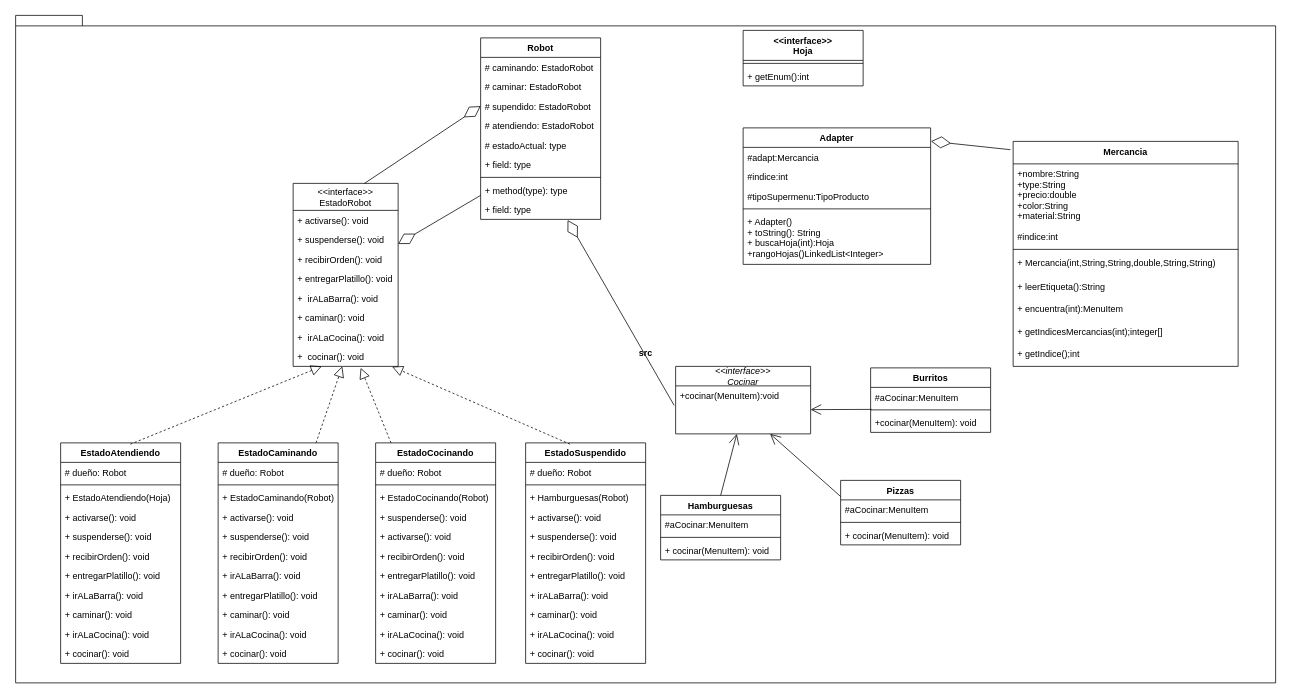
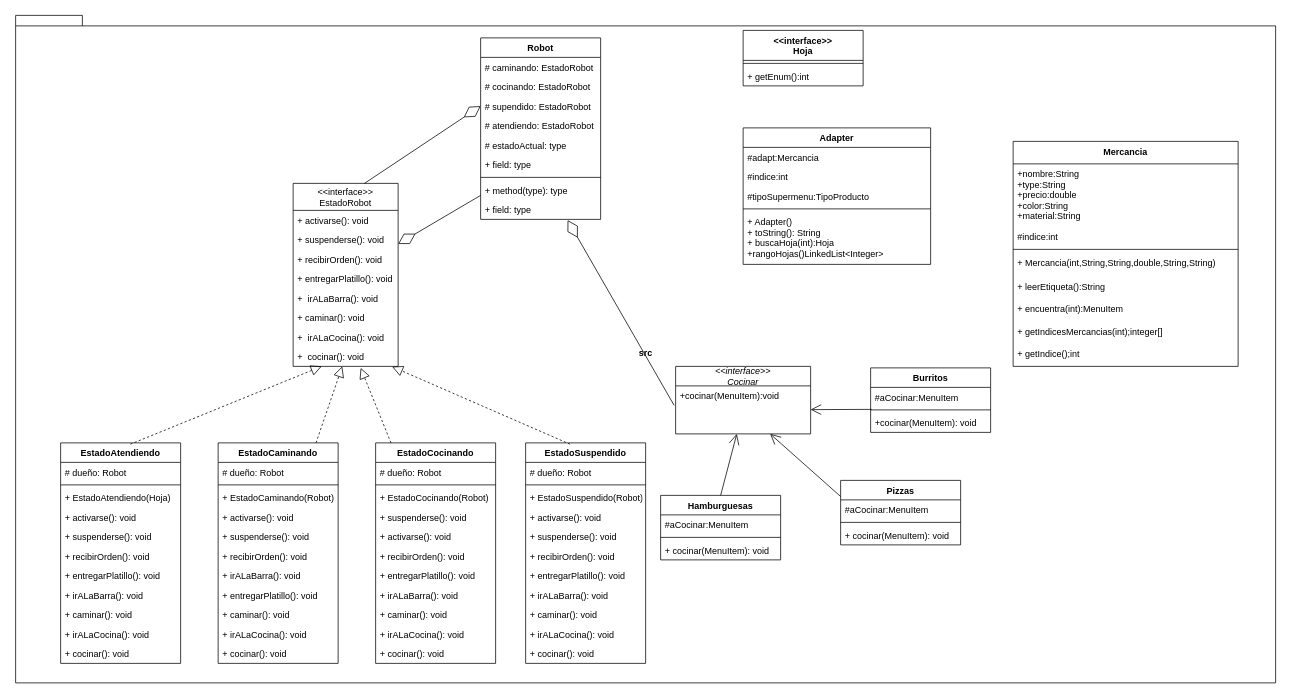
(535, 87) -> (540, 87)
(980, 147) -> none
(581, 498) -> (590, 498)
